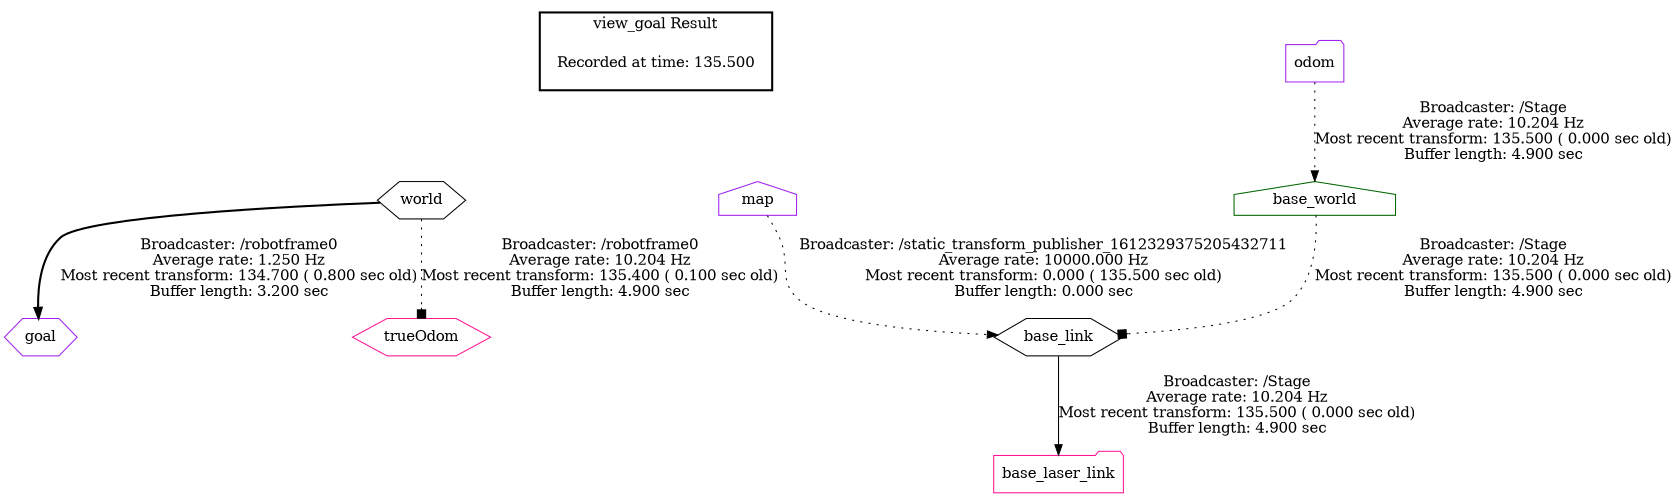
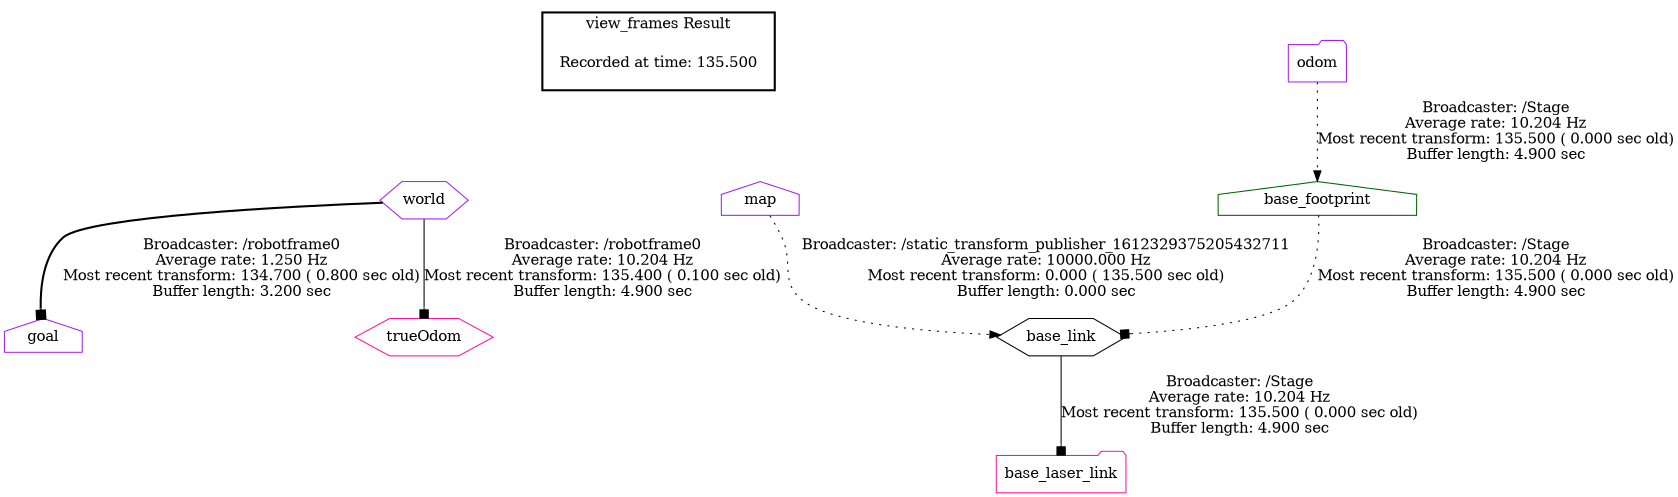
(656, 24) -> (659, 24)
(422, 200) -> (424, 200)
(1315, 200) -> (1317, 200)
(181, 215) -> (184, 215)
(422, 263) -> (424, 263)
(41, 337) -> (43, 337)
(1059, 400) -> (1061, 400)
